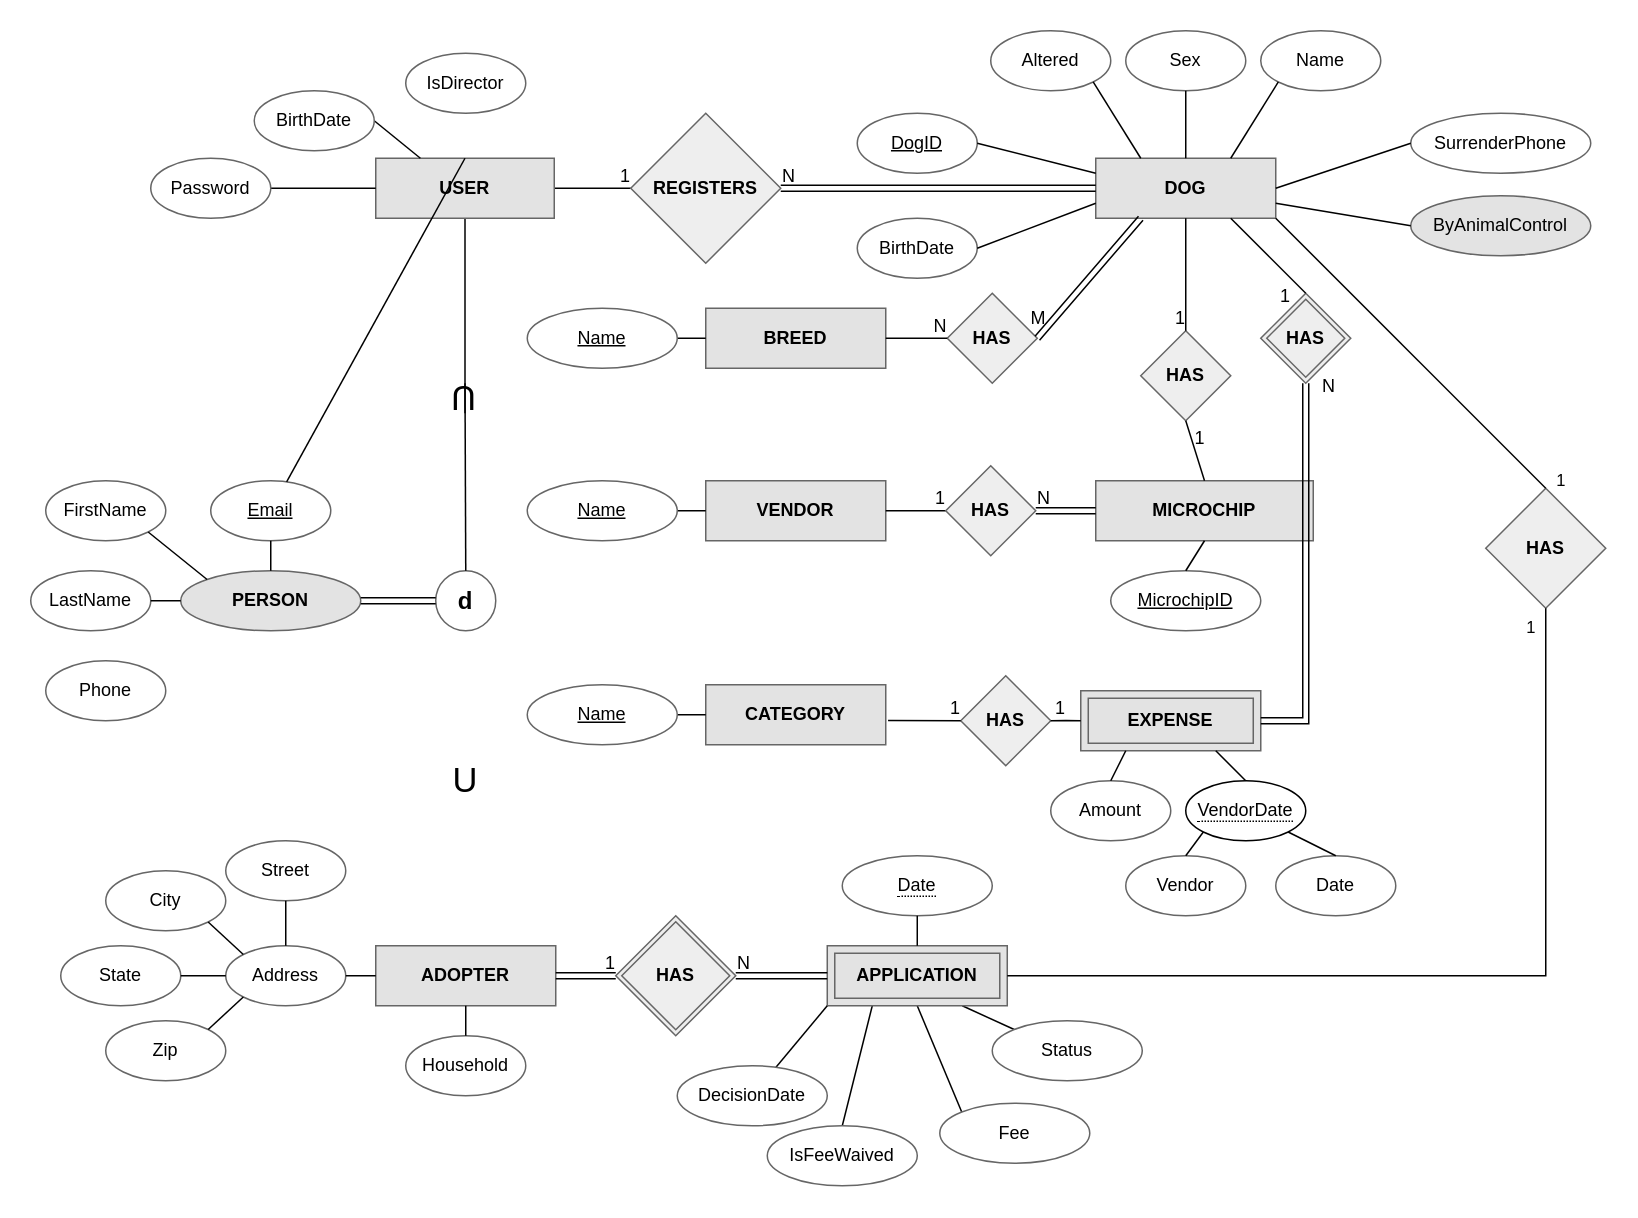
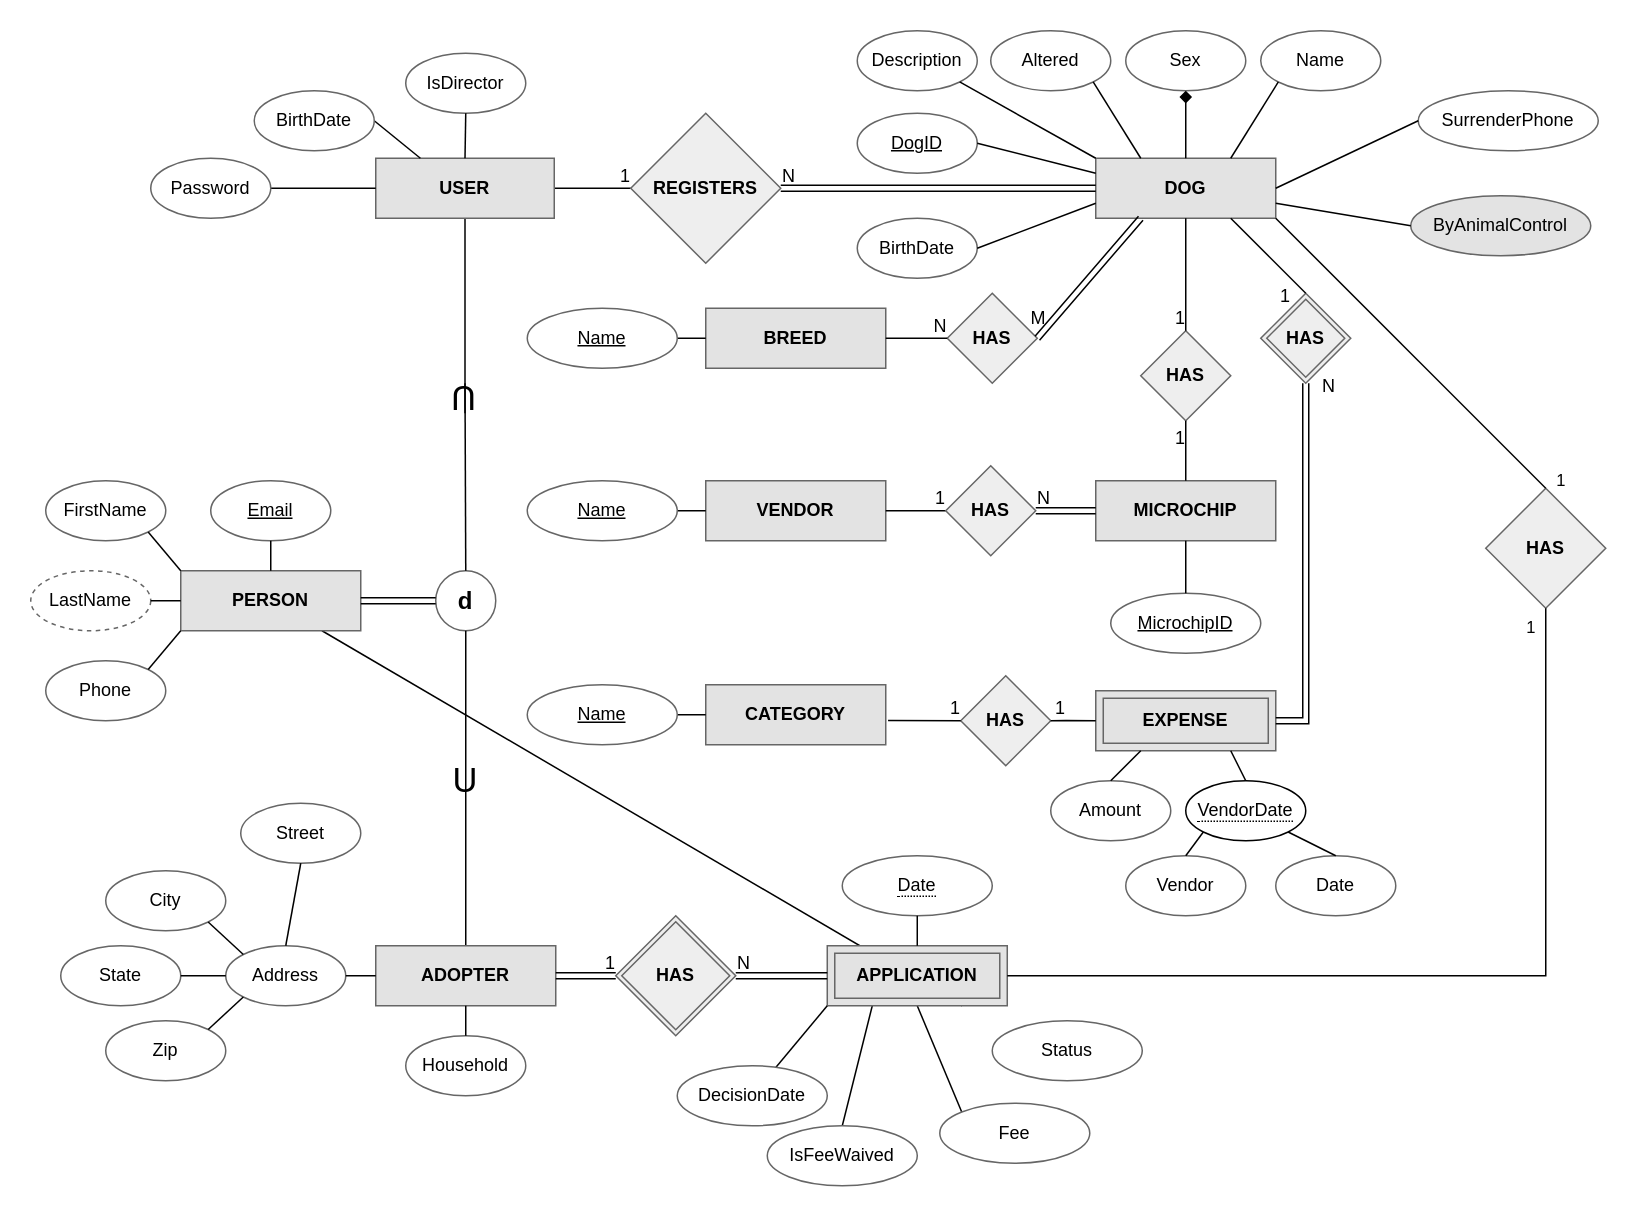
none -> (917, 61)
(1186, 97) -> (1186, 103)
none -> (1027, 120)
(1501, 143) -> (1508, 121)
(376, 320) -> (465, 136)
(1205, 511) -> (1186, 511)
(91, 601) -> (91, 601)
(271, 601) -> (271, 601)
(1186, 601) -> (1186, 623)
none -> (164, 650)
(1171, 721) -> (1186, 721)
none -> (466, 789)
(286, 871) -> (301, 833)
(988, 1017) -> (591, 788)
